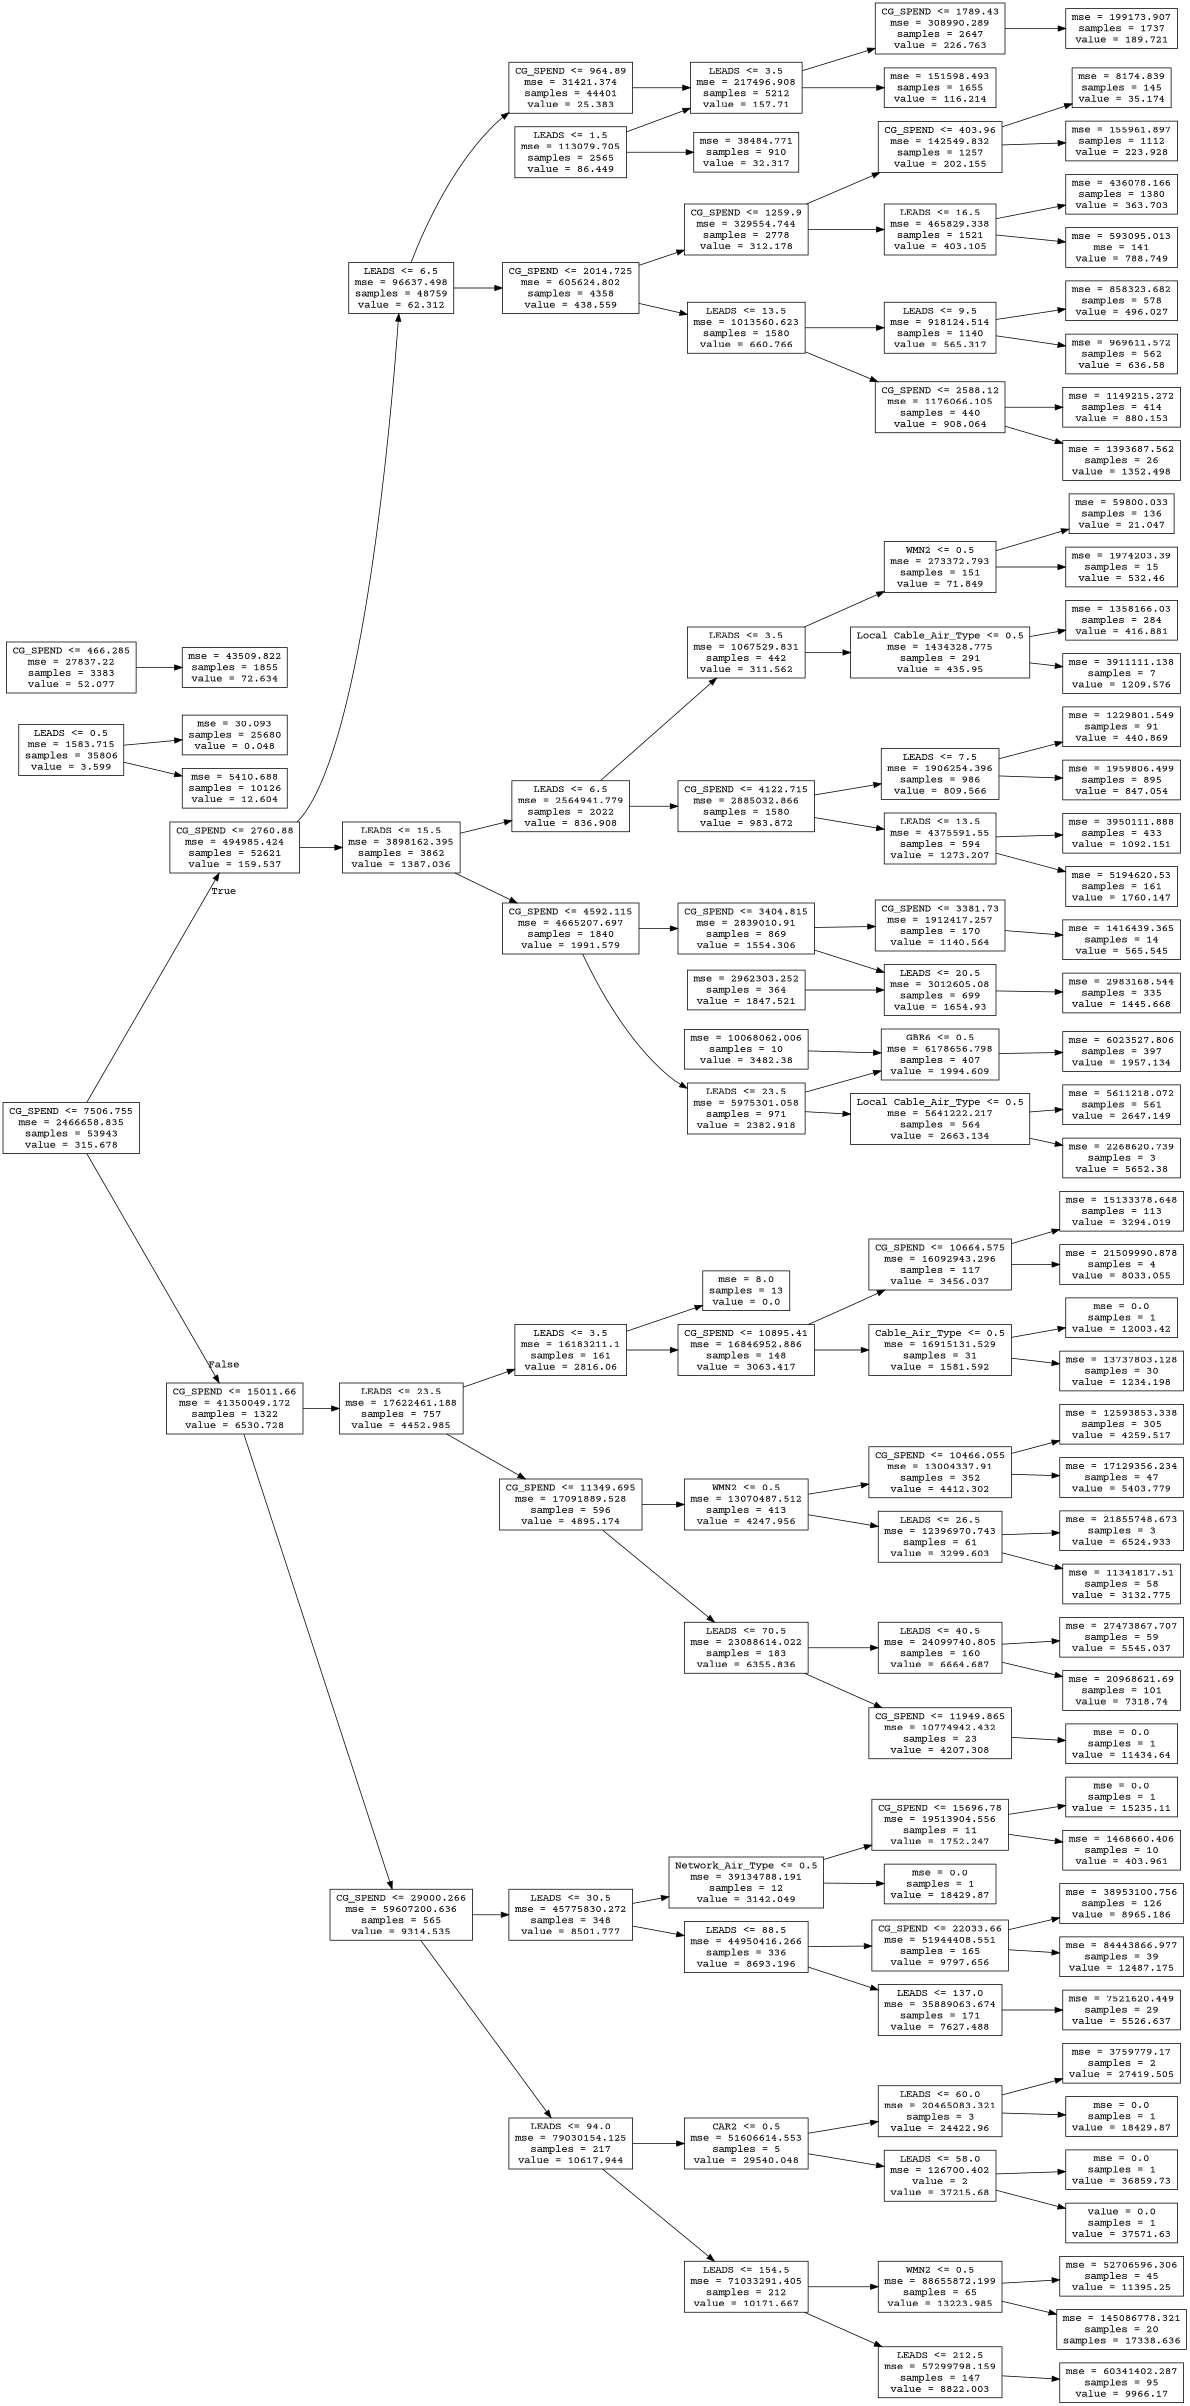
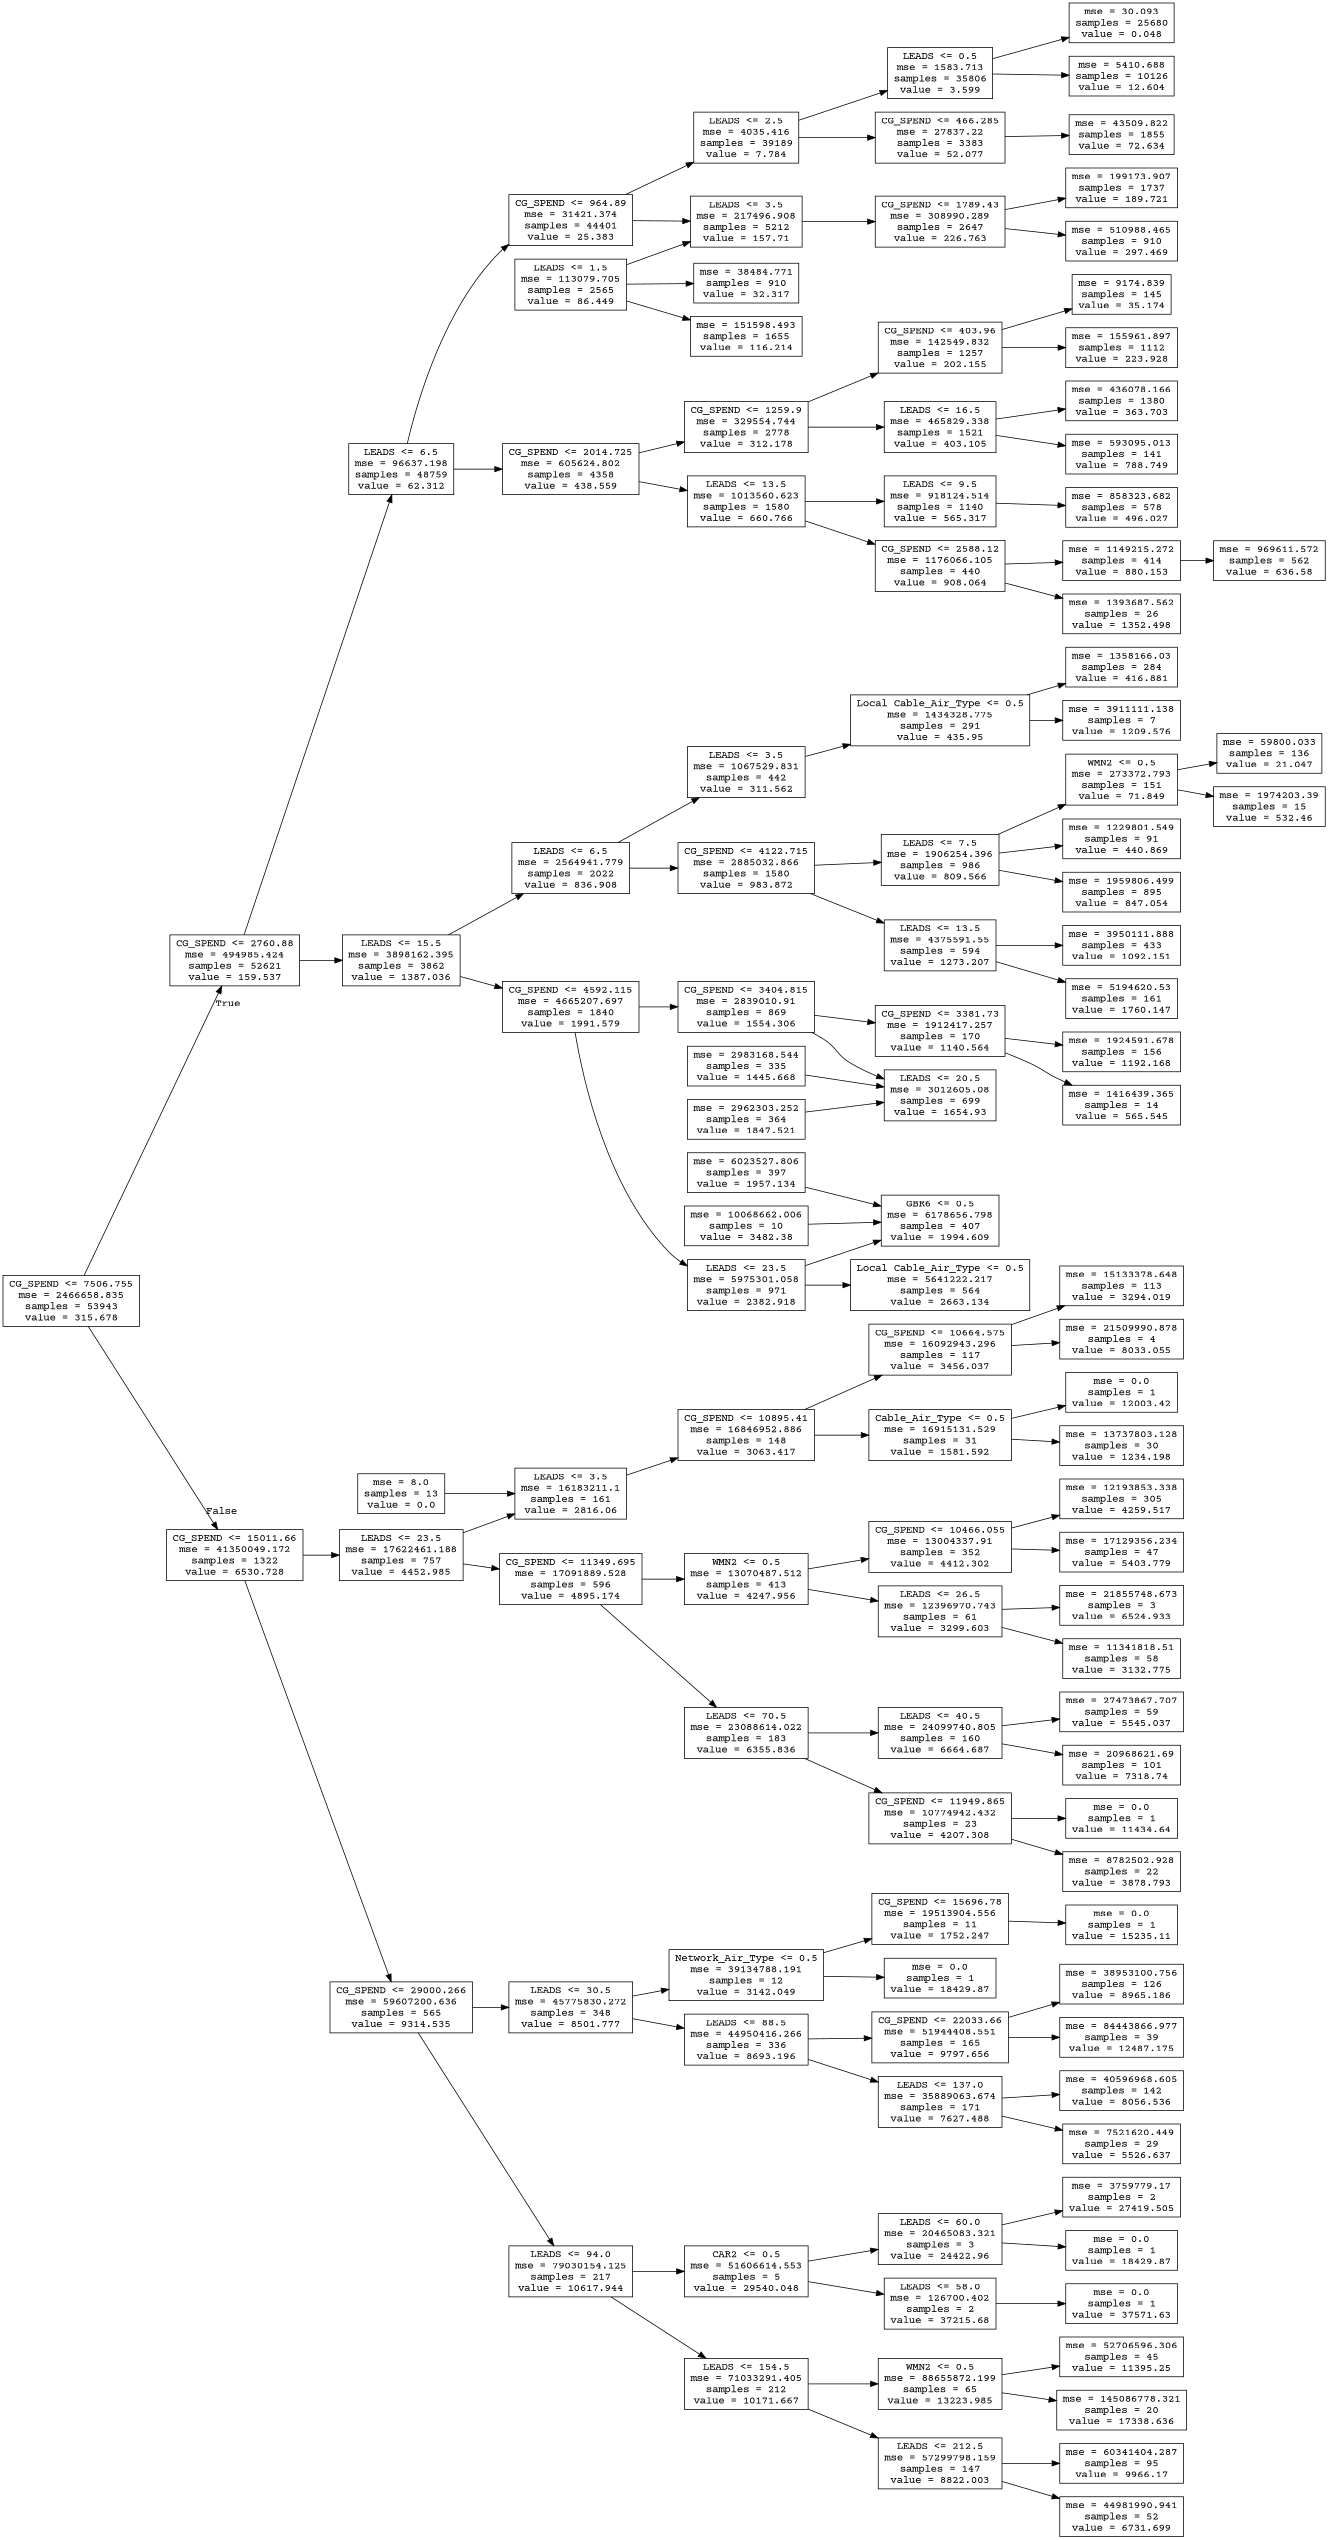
(839, 88) -> (655, 309)
(1122, 88) -> (1122, 294)
none -> (746, 138)
none -> (1122, 241)
(1122, 248) -> (1122, 454)
(401, 288) -> (401, 469)
(1027, 340) -> (1193, 561)
(841, 611) -> (1028, 821)
(71, 750) -> (940, 73)
(1026, 991) -> (841, 1080)
(746, 1049) -> (746, 1226)
none -> (1122, 1052)
(1027, 1053) -> (839, 1196)
(1122, 1105) -> none
(1122, 1158) -> none
(661, 1319) -> (476, 1494)
(1122, 1424) -> (1122, 1499)
(1122, 1584) -> (1122, 1659)
(1122, 1850) -> none
none -> (1122, 1872)
none -> (1122, 2091)
(1122, 2170) -> none
(940, 2176) -> (940, 2304)
(1122, 2223) -> (1122, 2304)
(1122, 2330) -> (1122, 2410)
(1122, 2383) -> (1122, 2463)
none -> (1122, 2517)
